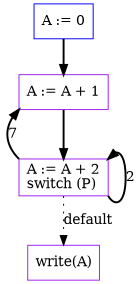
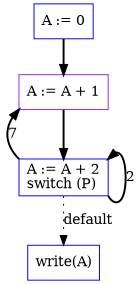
(64, 177) -> (64, 177)
(64, 263) -> (64, 263)
